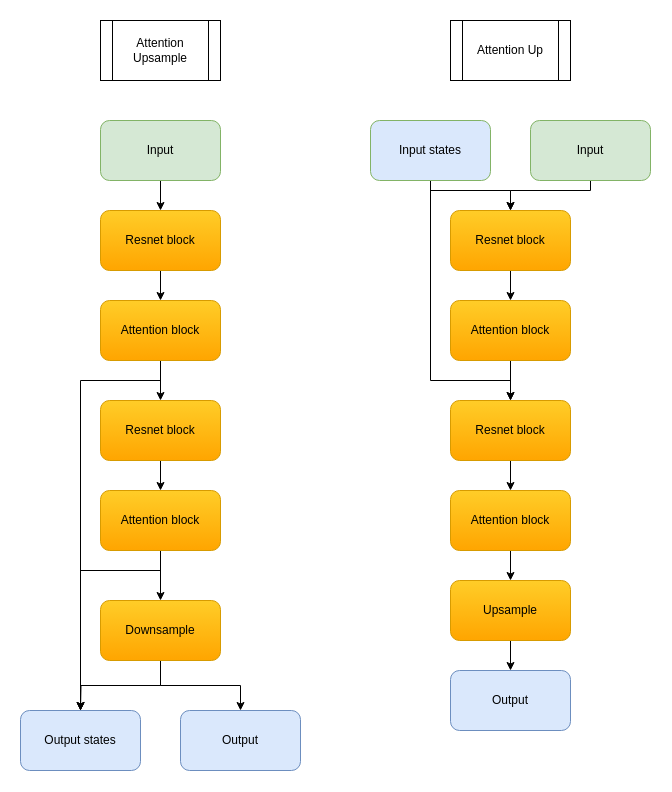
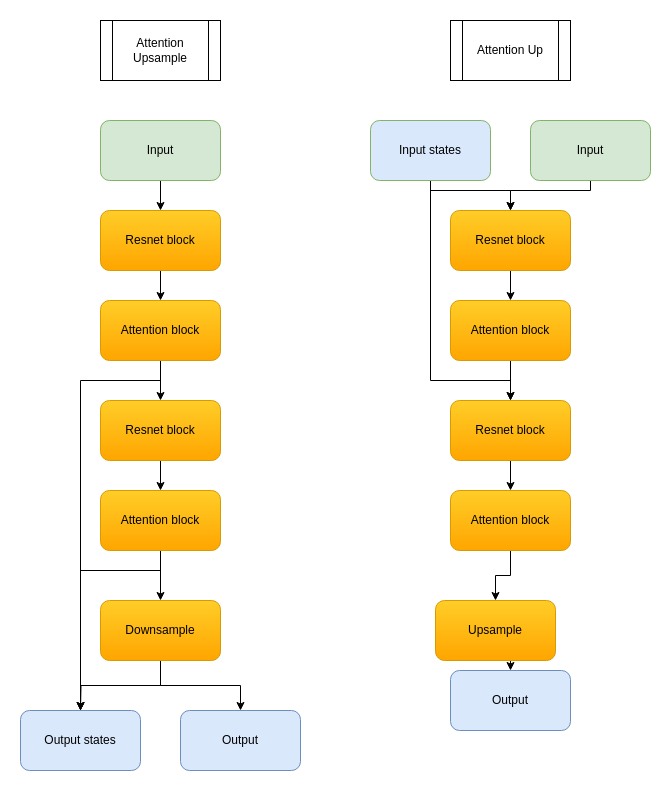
(511, 611) -> (496, 631)
